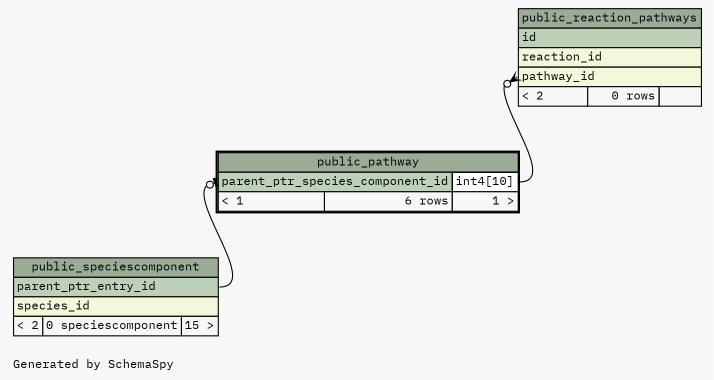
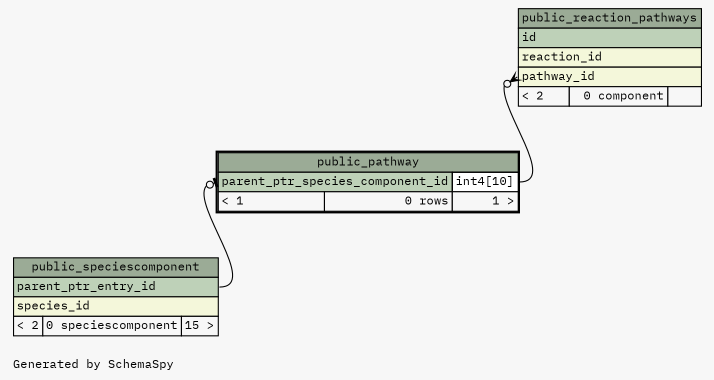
(634, 96) -> (624, 96)
(427, 201) -> (427, 201)
